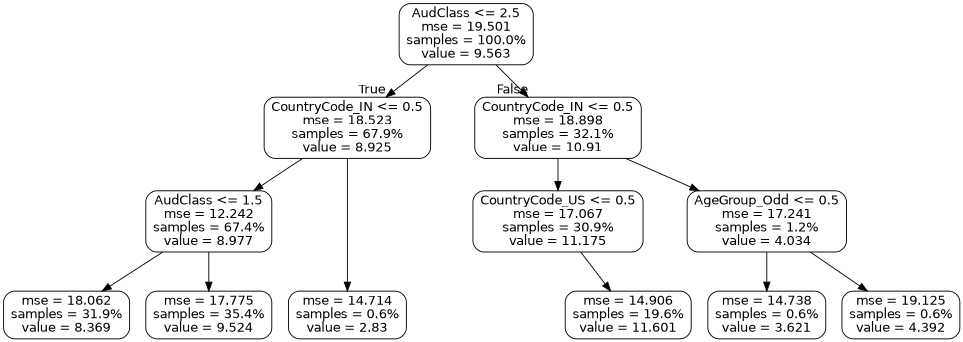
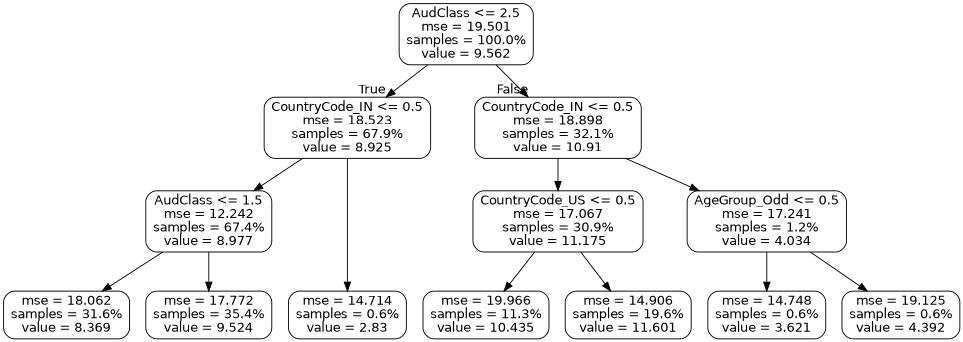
(466, 34) -> (466, 34)
(67, 315) -> (67, 315)
(209, 315) -> (209, 315)
none -> (486, 315)
(767, 315) -> (767, 315)
